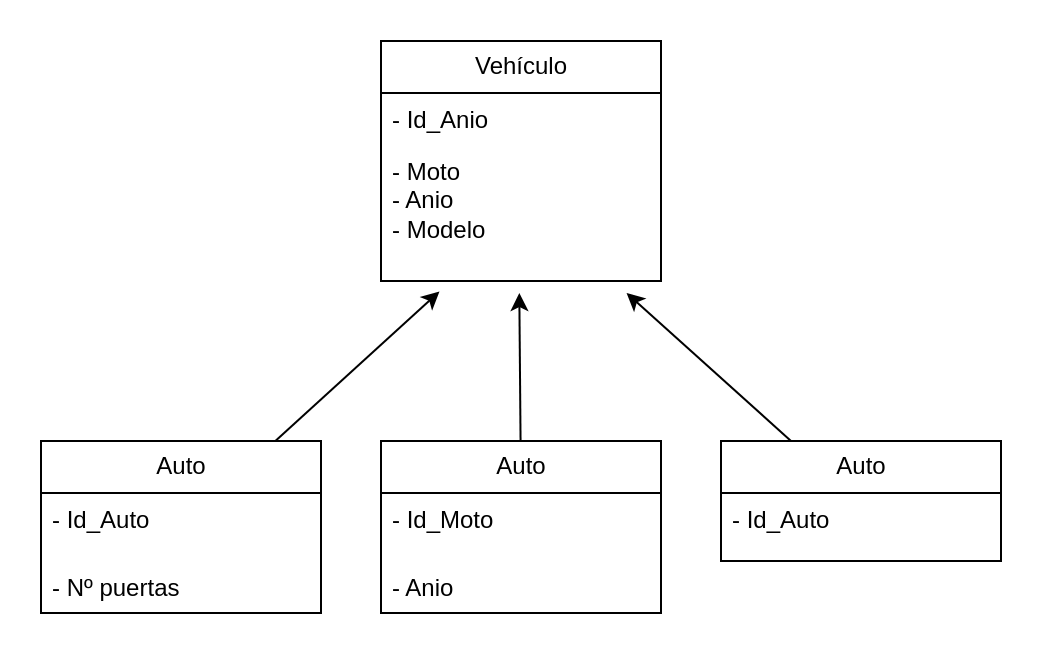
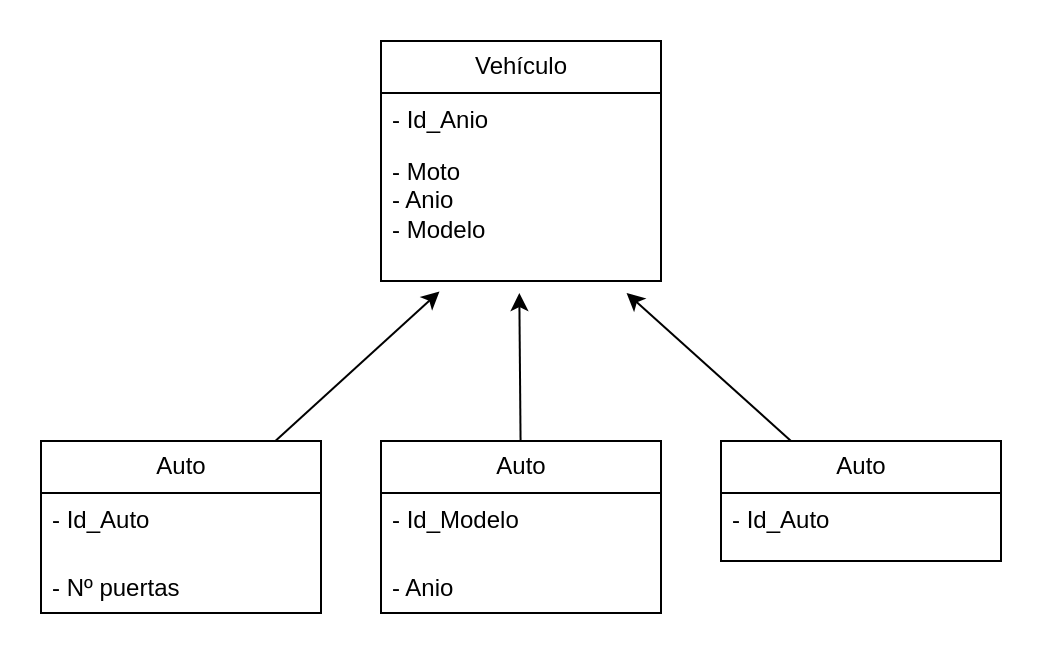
(450, 521) -> (461, 521)
